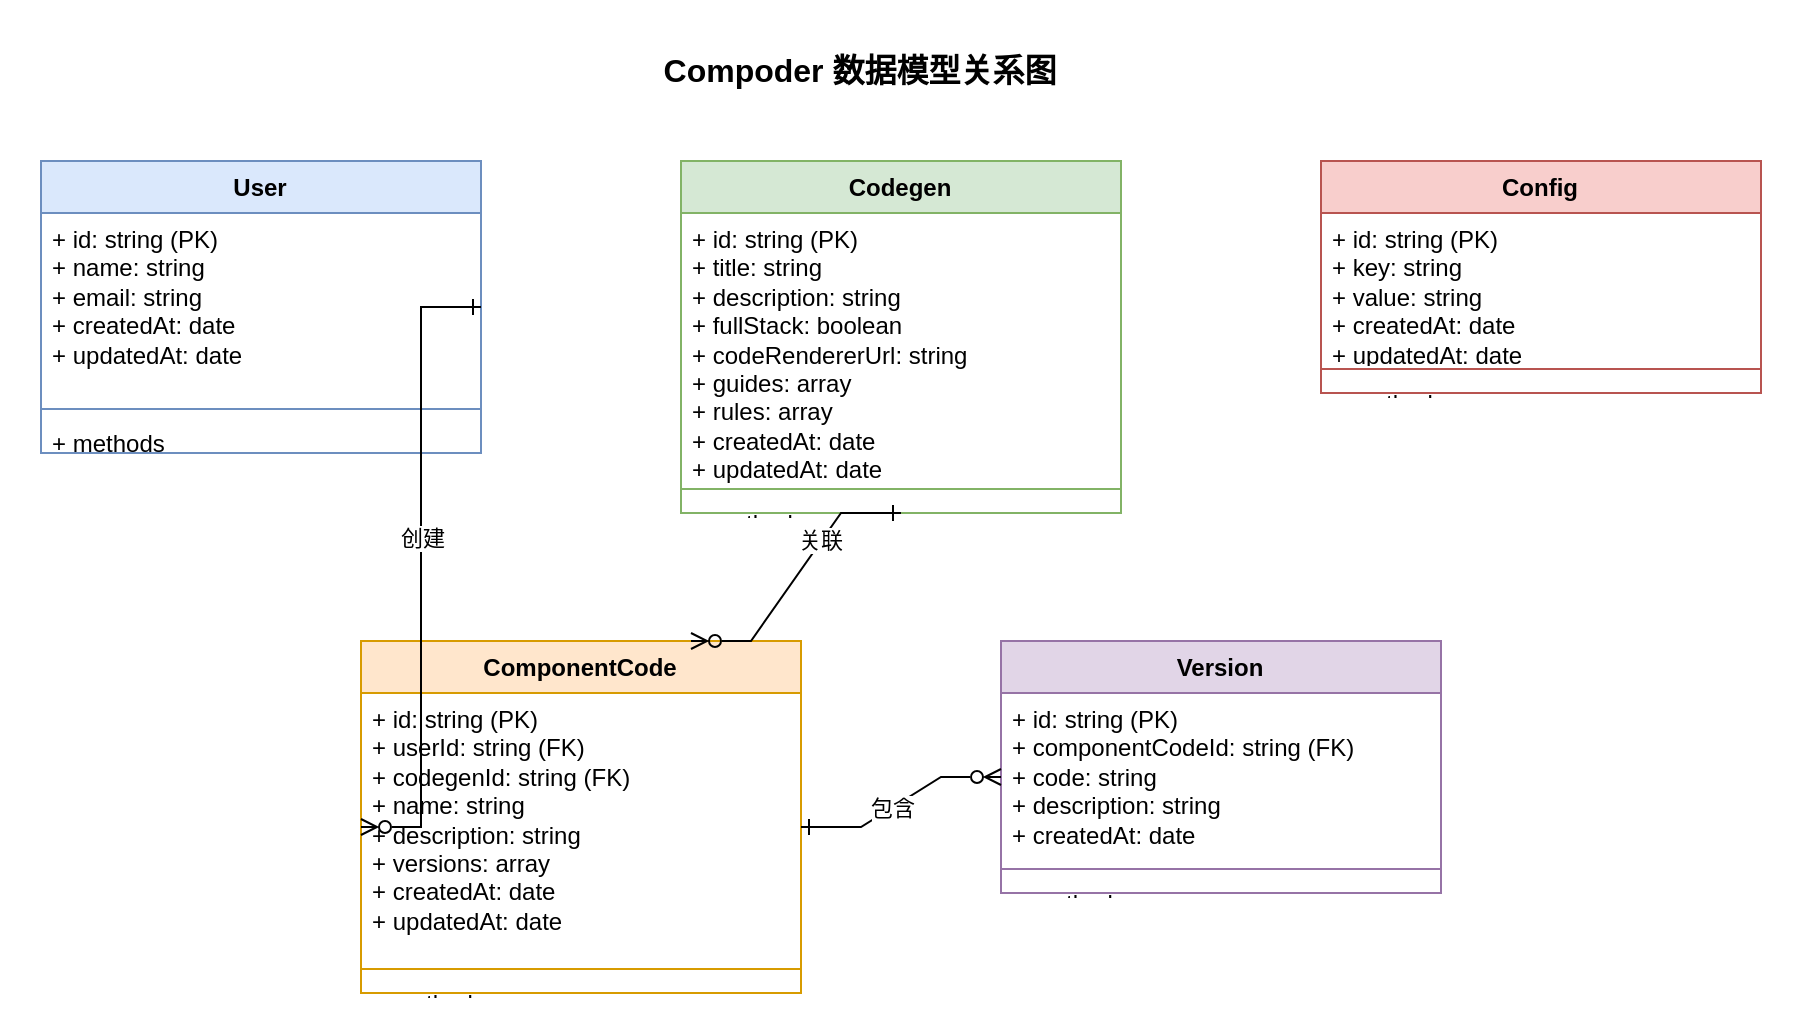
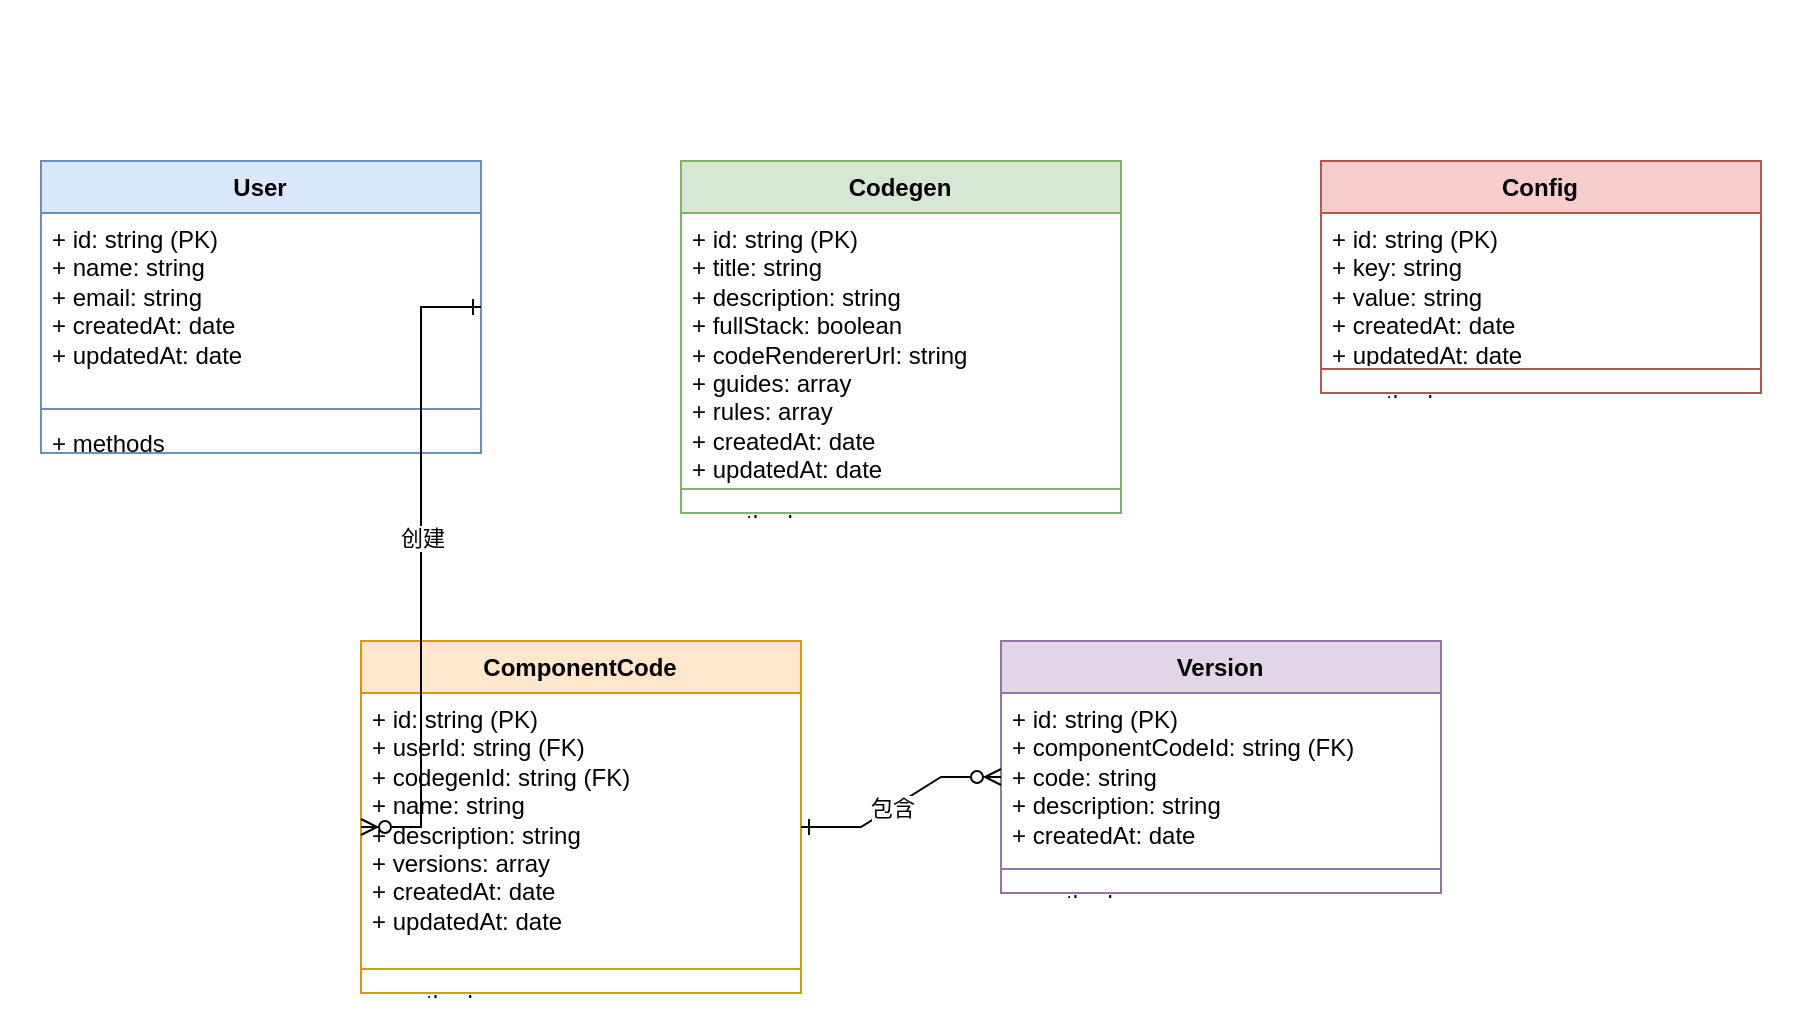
(861, 71) -> none
(786, 591) -> none
